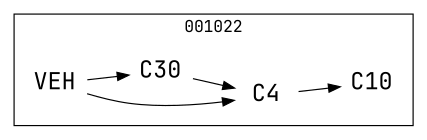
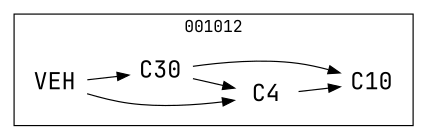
(214, 28) -> (214, 28)
none -> (261, 61)
